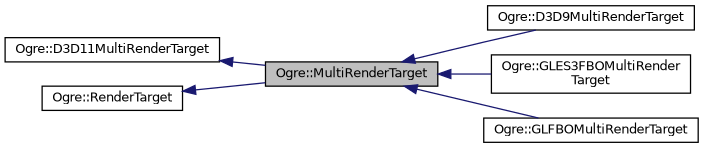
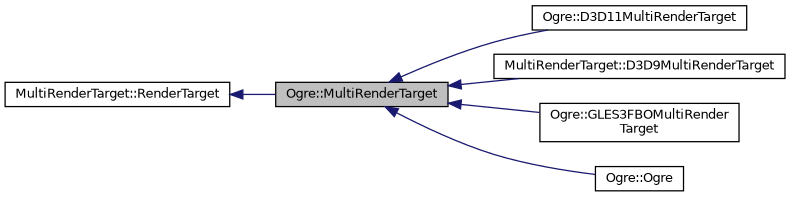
(591, 18) -> (639, 66)
(249, 64) -> (473, 49)
(112, 98) -> (117, 94)
(591, 130) -> (639, 179)
